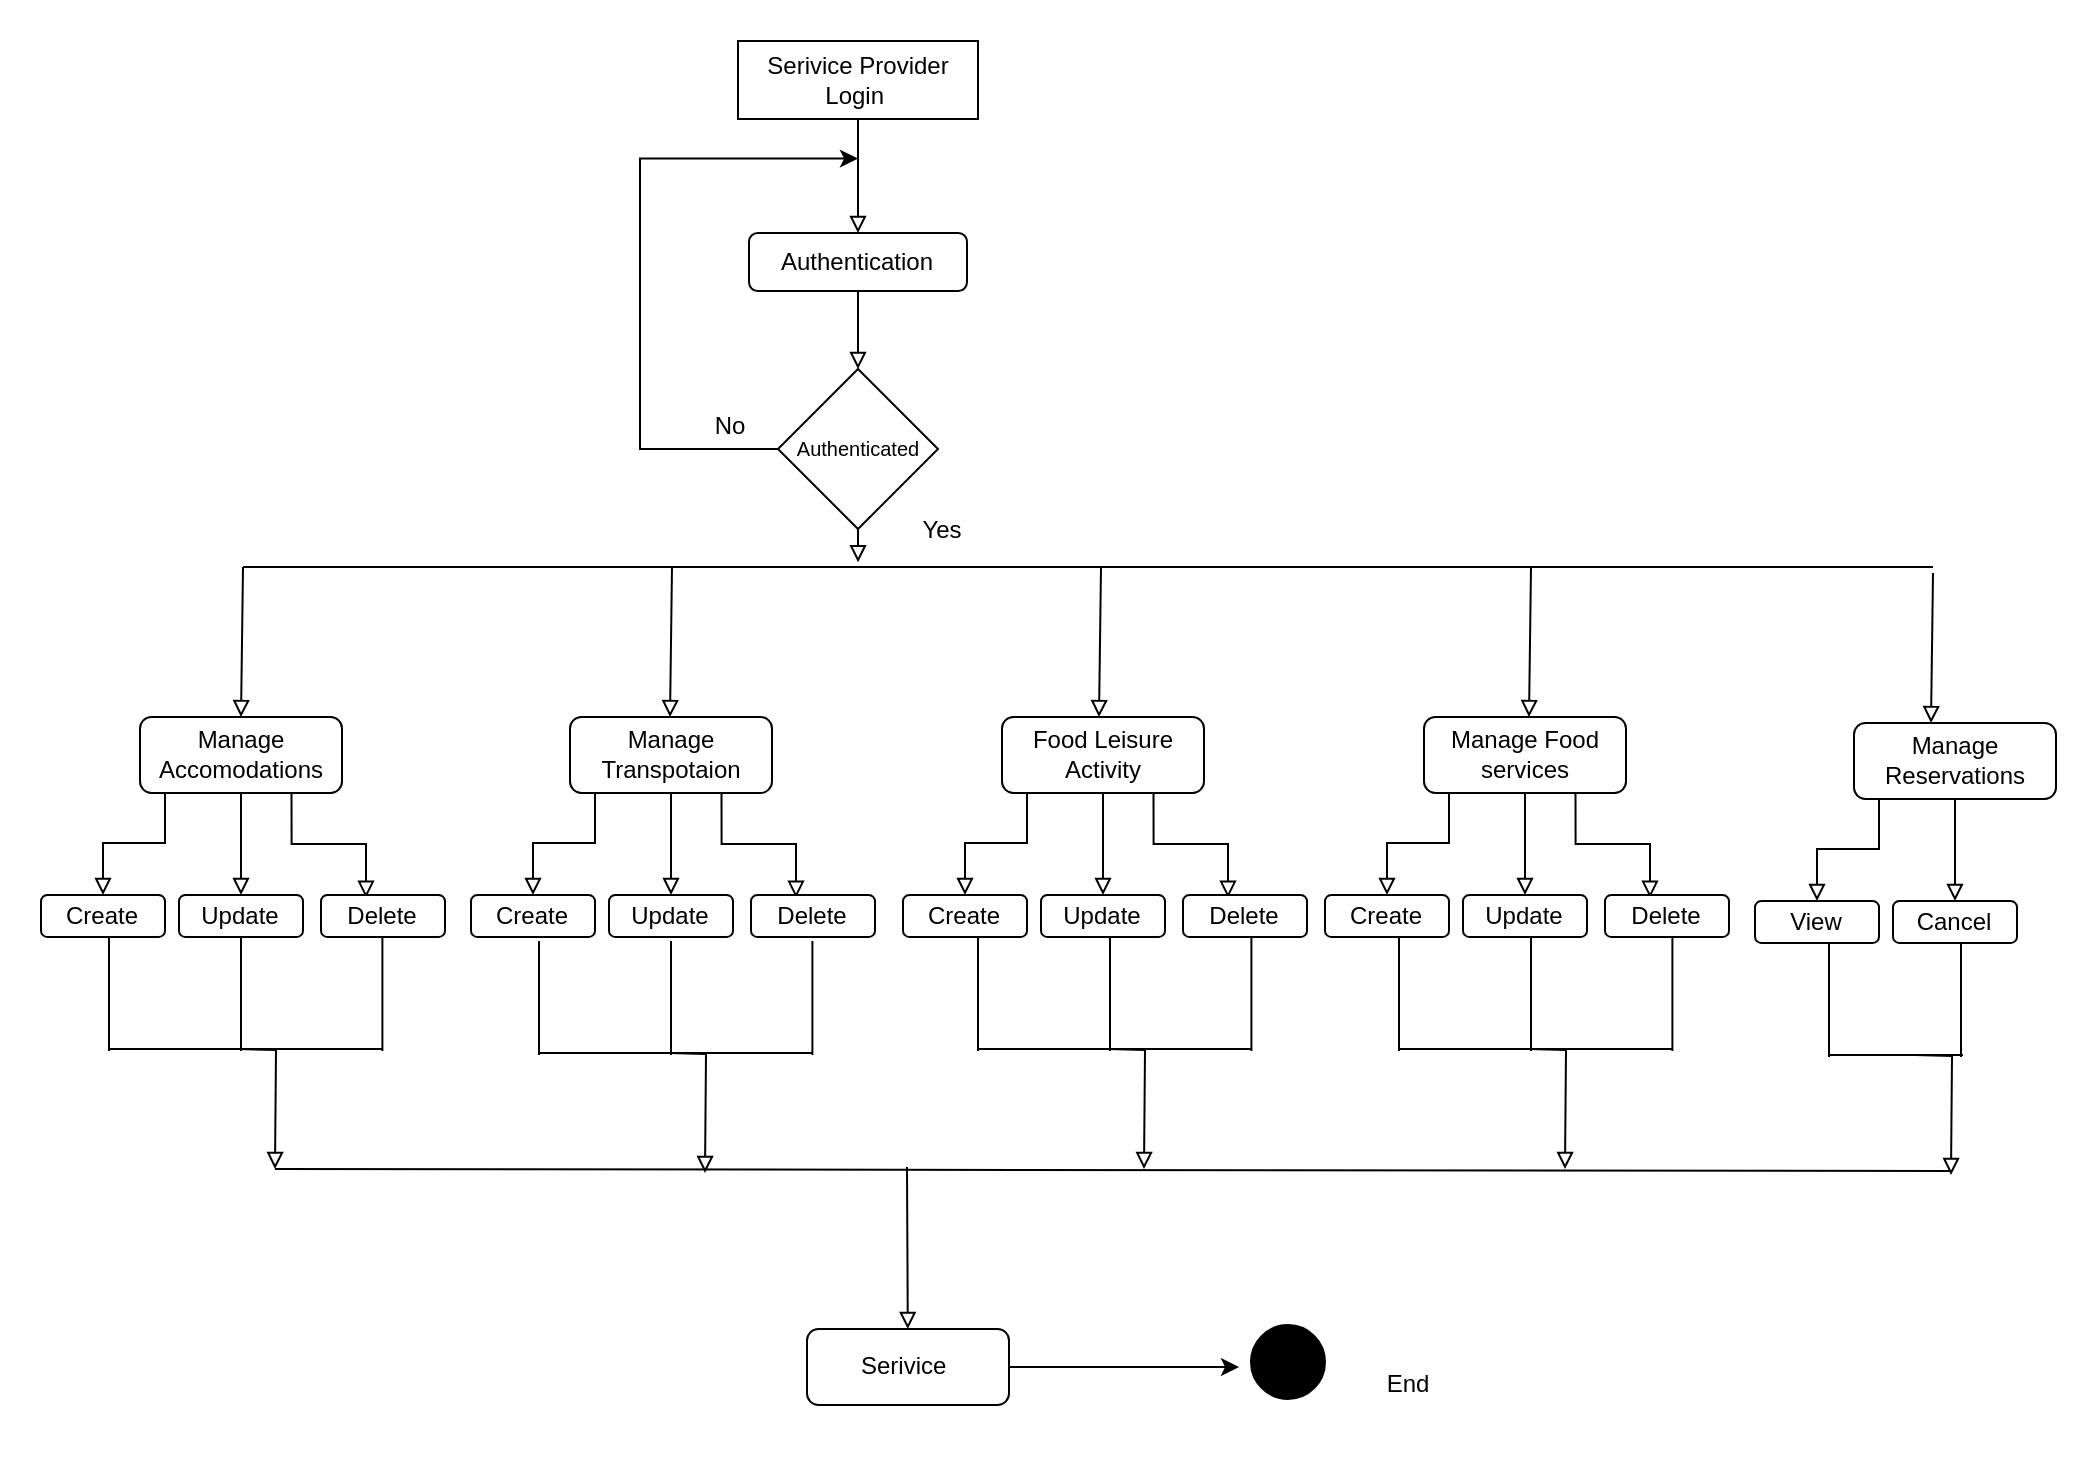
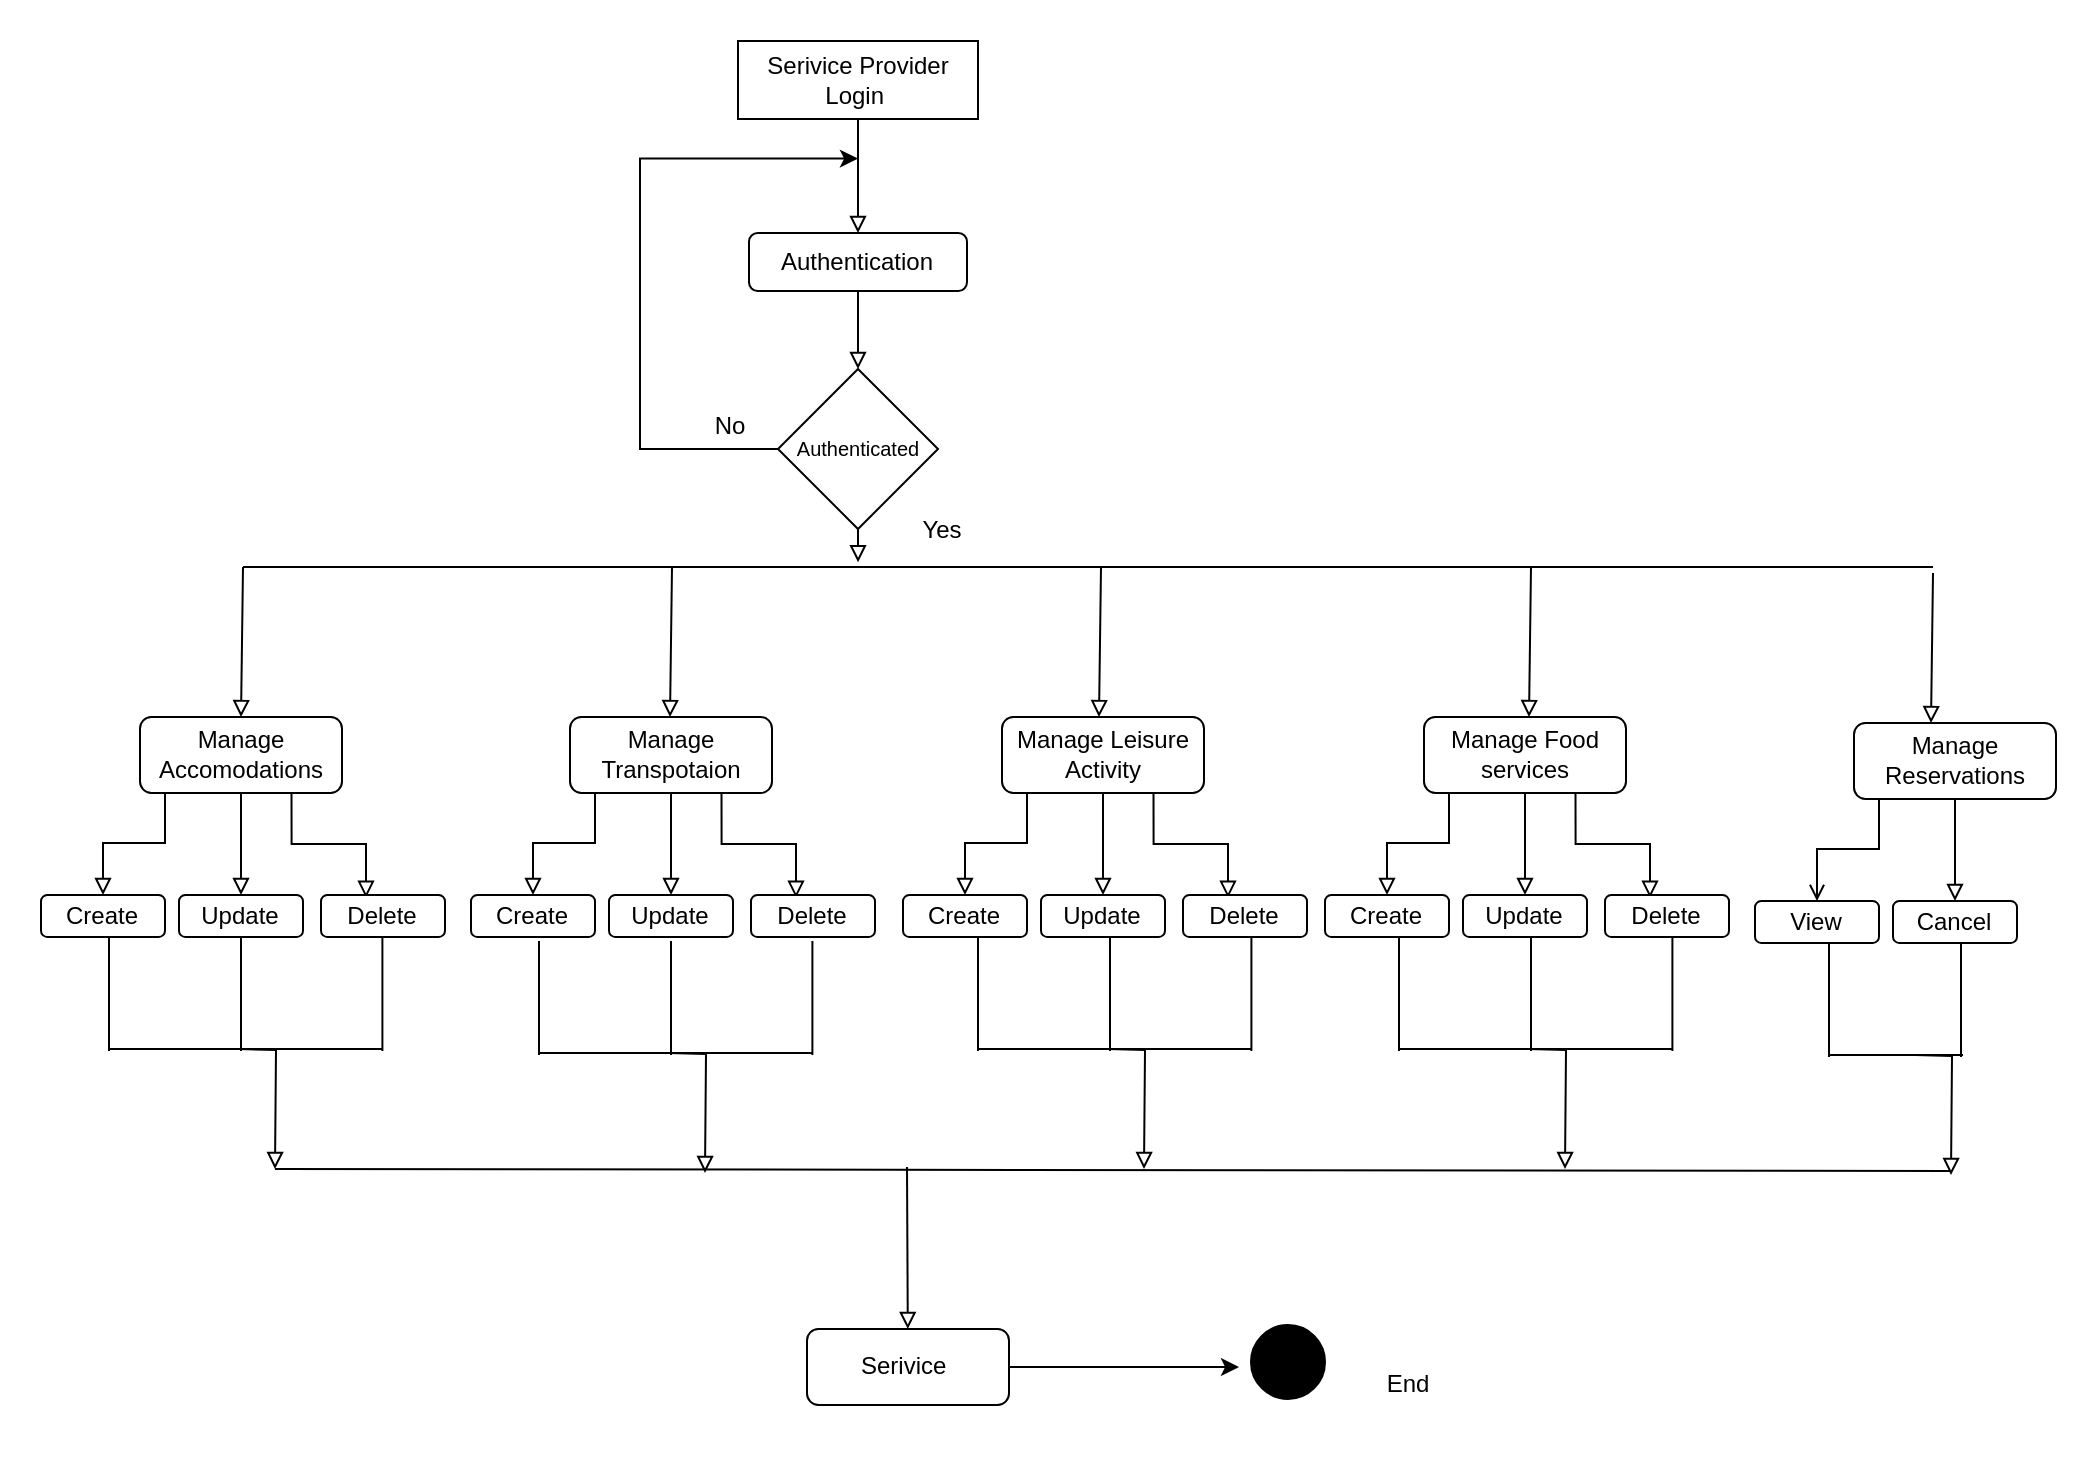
(1104, 755) -> (1104, 755)
(1817, 883) -> (1817, 888)
